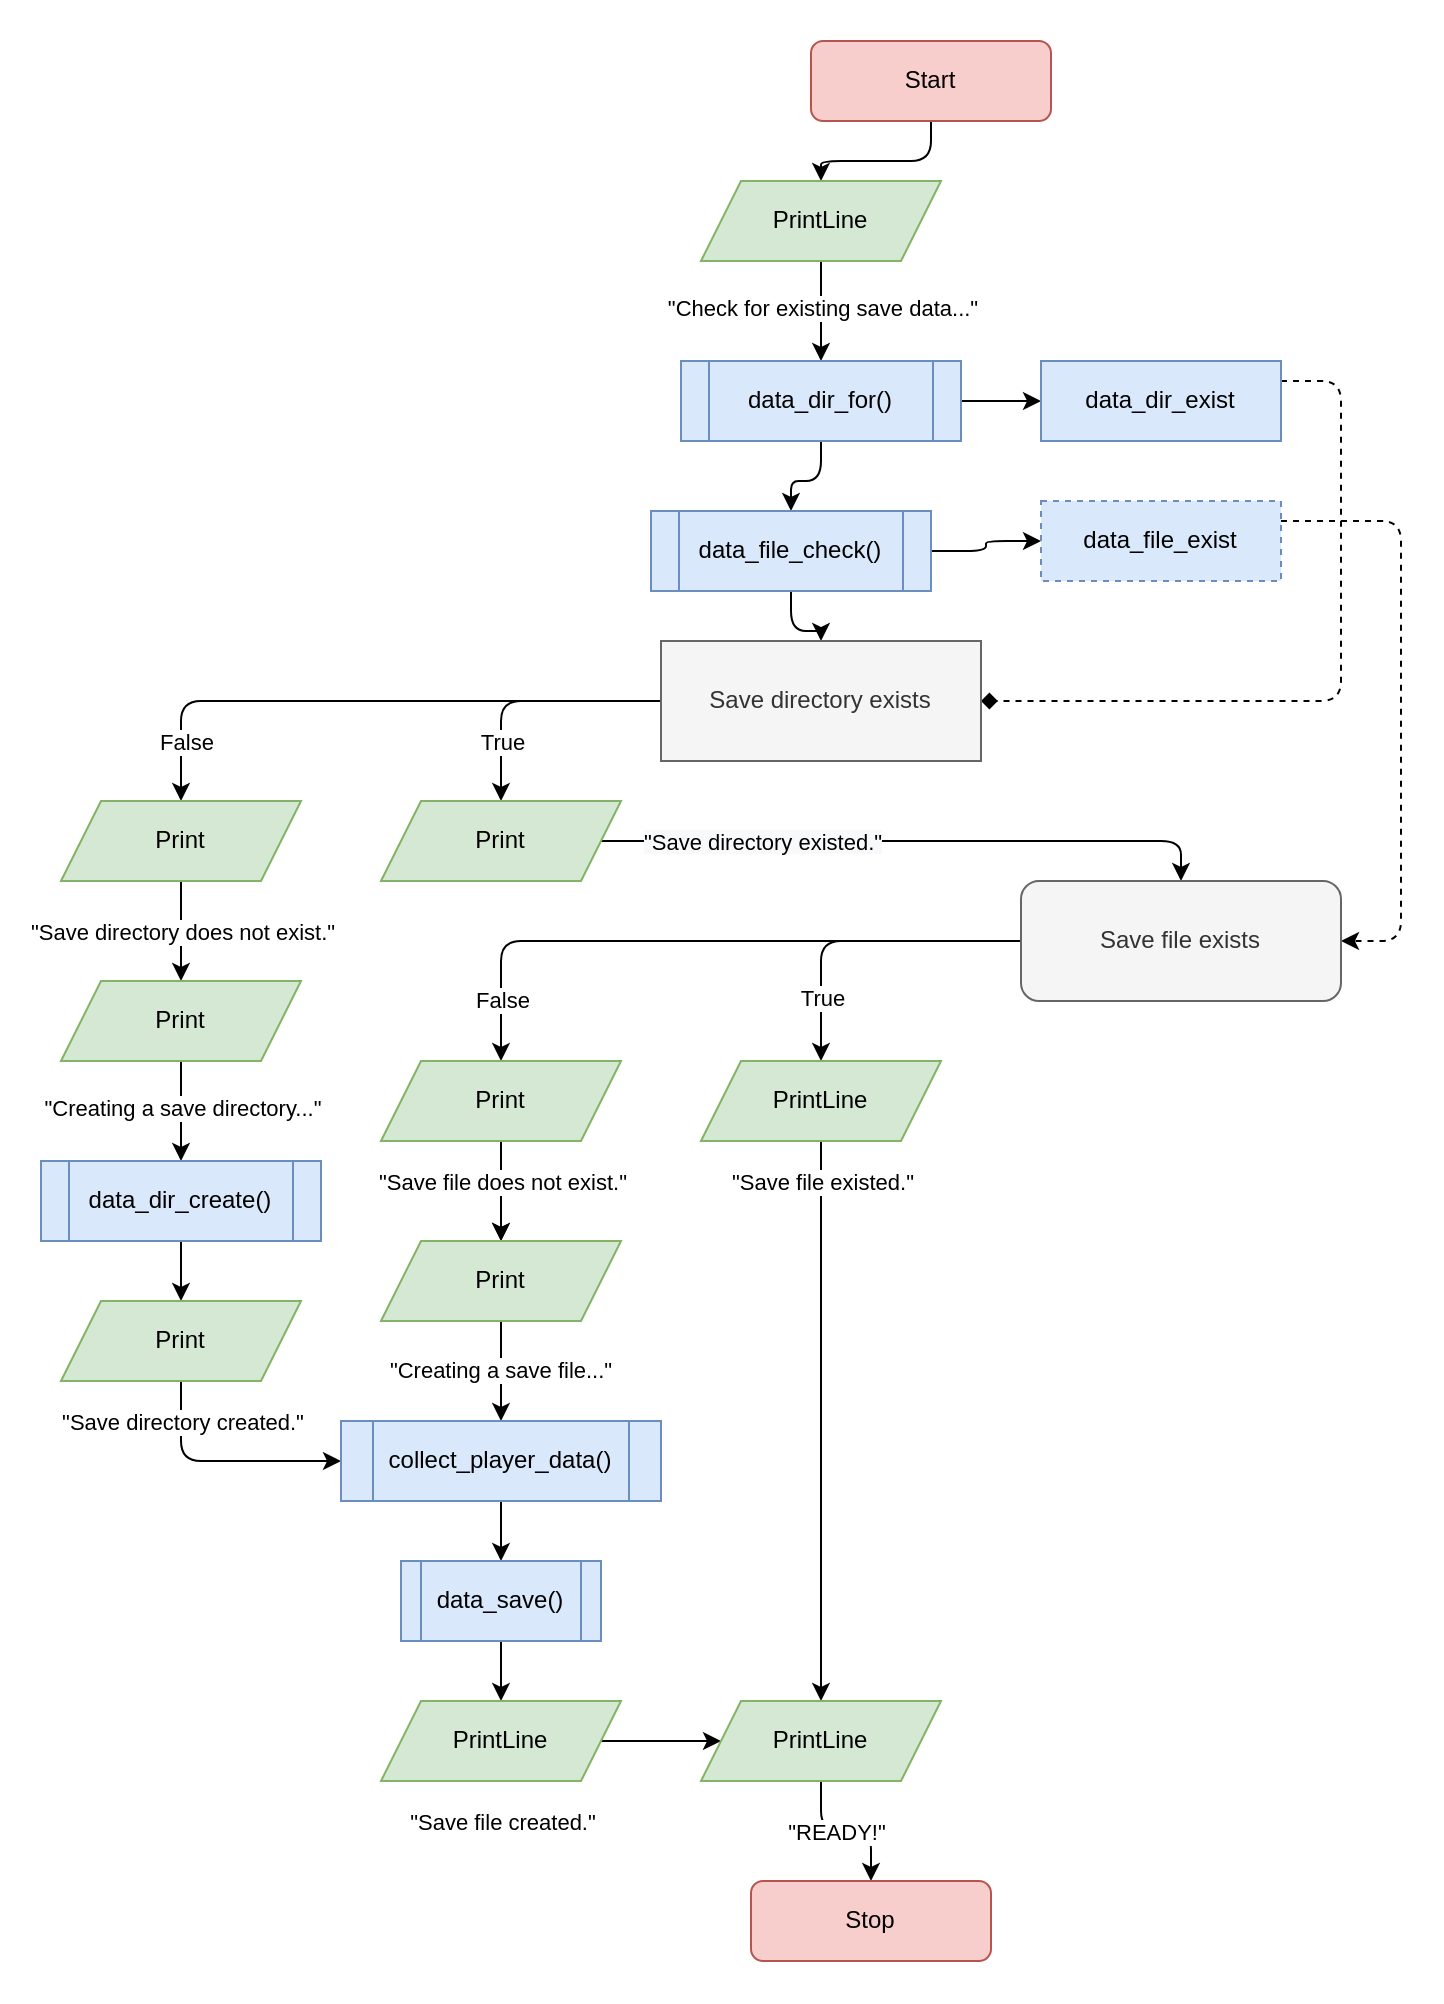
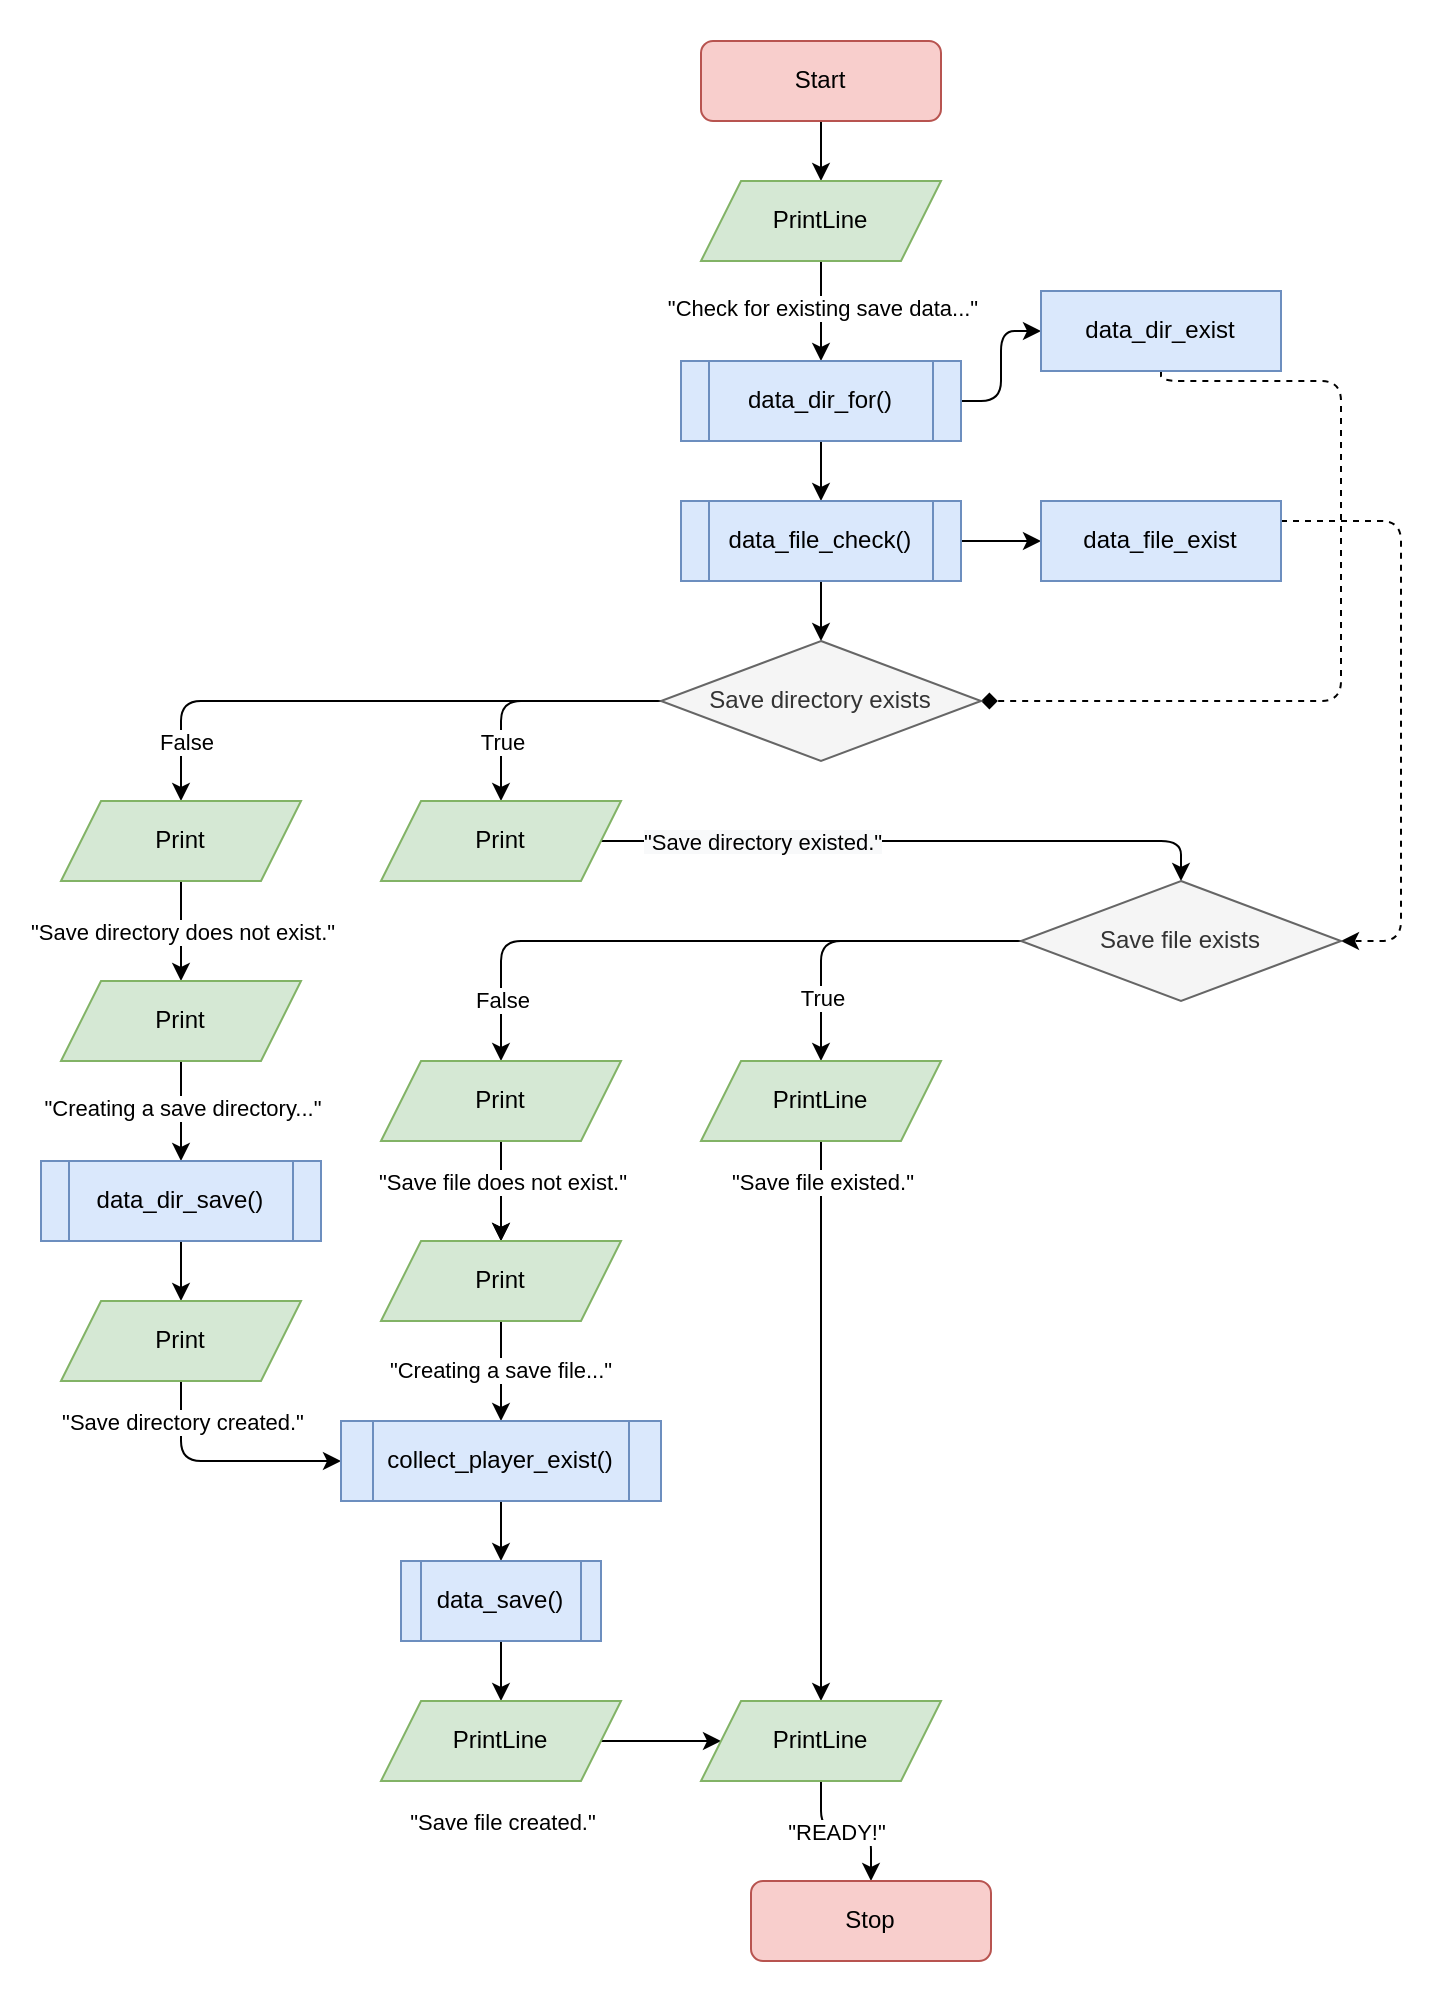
(931, 81) -> (821, 81)
(1161, 401) -> (1161, 331)
(1161, 541) -> (1161, 541)
(791, 551) -> (821, 541)
(821, 701) -> (821, 701)
(1181, 941) -> (1181, 941)
(181, 1201) -> (181, 1201)
(501, 1461) -> (501, 1461)
